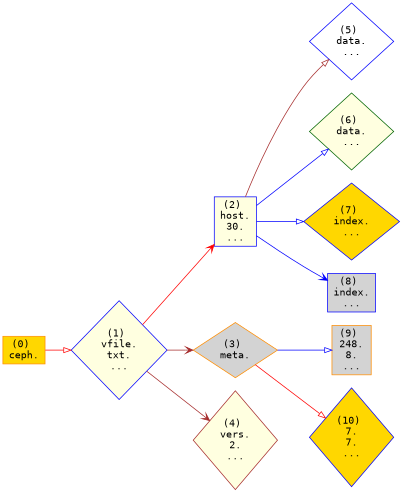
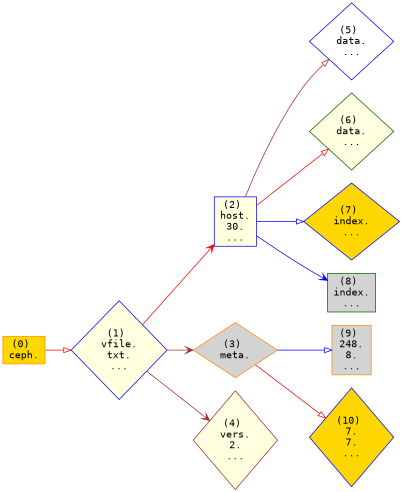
(290, 180) -> (290, 180)
(352, 293) -> (352, 293)
